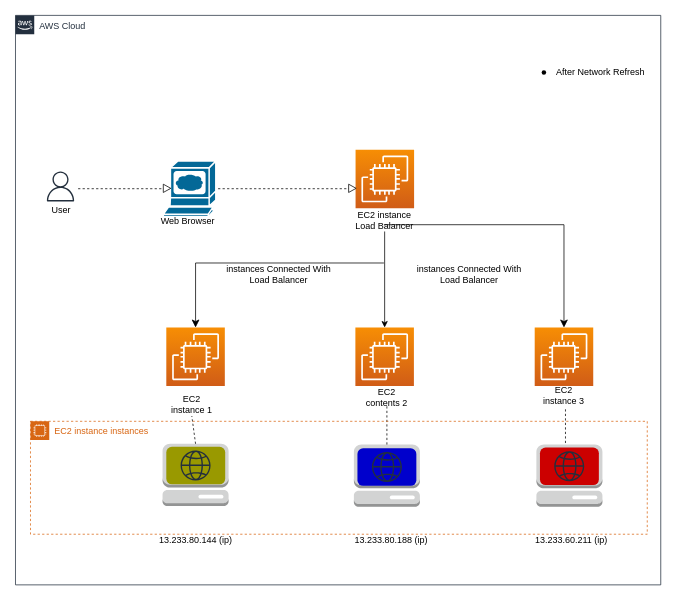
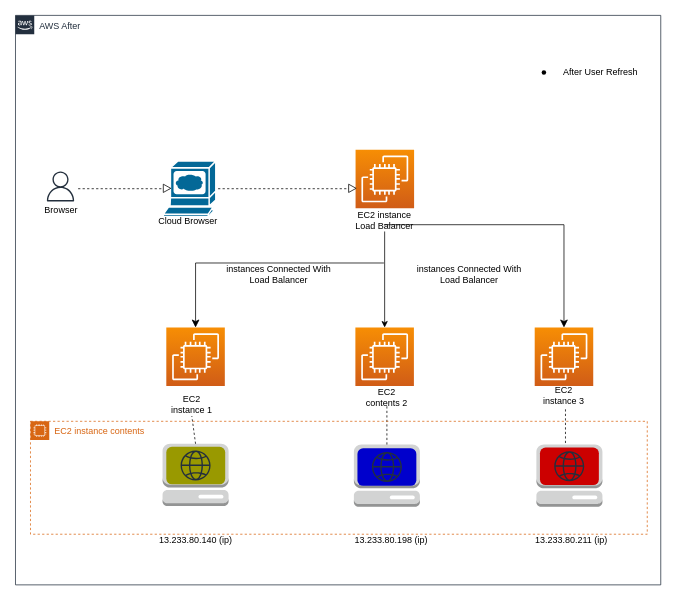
(60, 26) -> (61, 26)
(600, 72) -> (600, 72)
(61, 210) -> (61, 210)
(188, 222) -> (188, 222)
(105, 432) -> (104, 432)
(196, 540) -> (196, 540)
(391, 540) -> (391, 540)
(571, 540) -> (571, 540)
